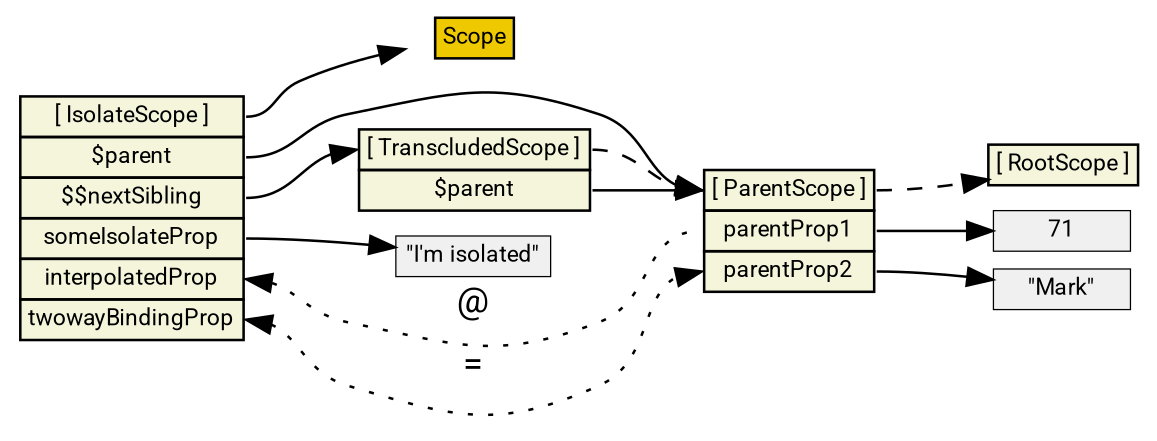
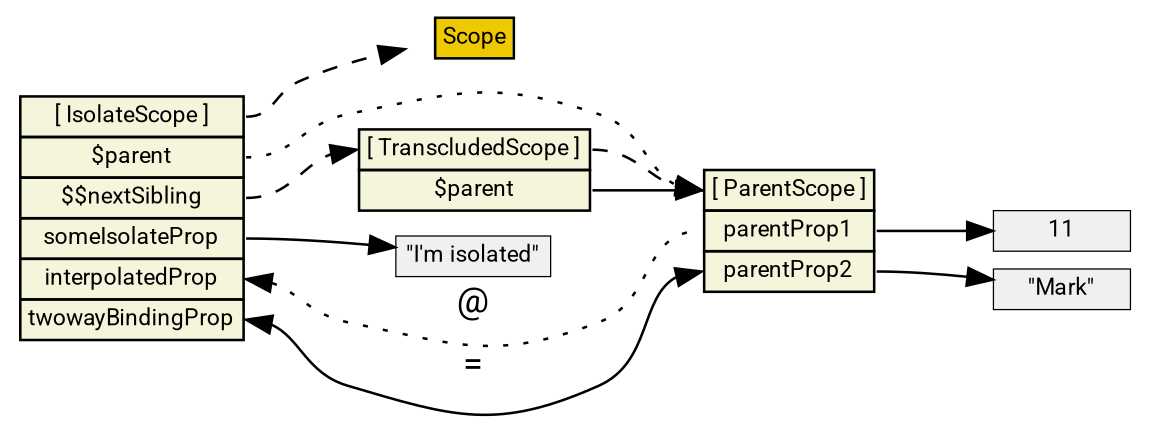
(308, 78) -> (308, 78)
(471, 93) -> (471, 93)
(1062, 165) -> none
(291, 182) -> (291, 182)
(1062, 231) -> (1062, 231)
(492, 414) -> (492, 414)
